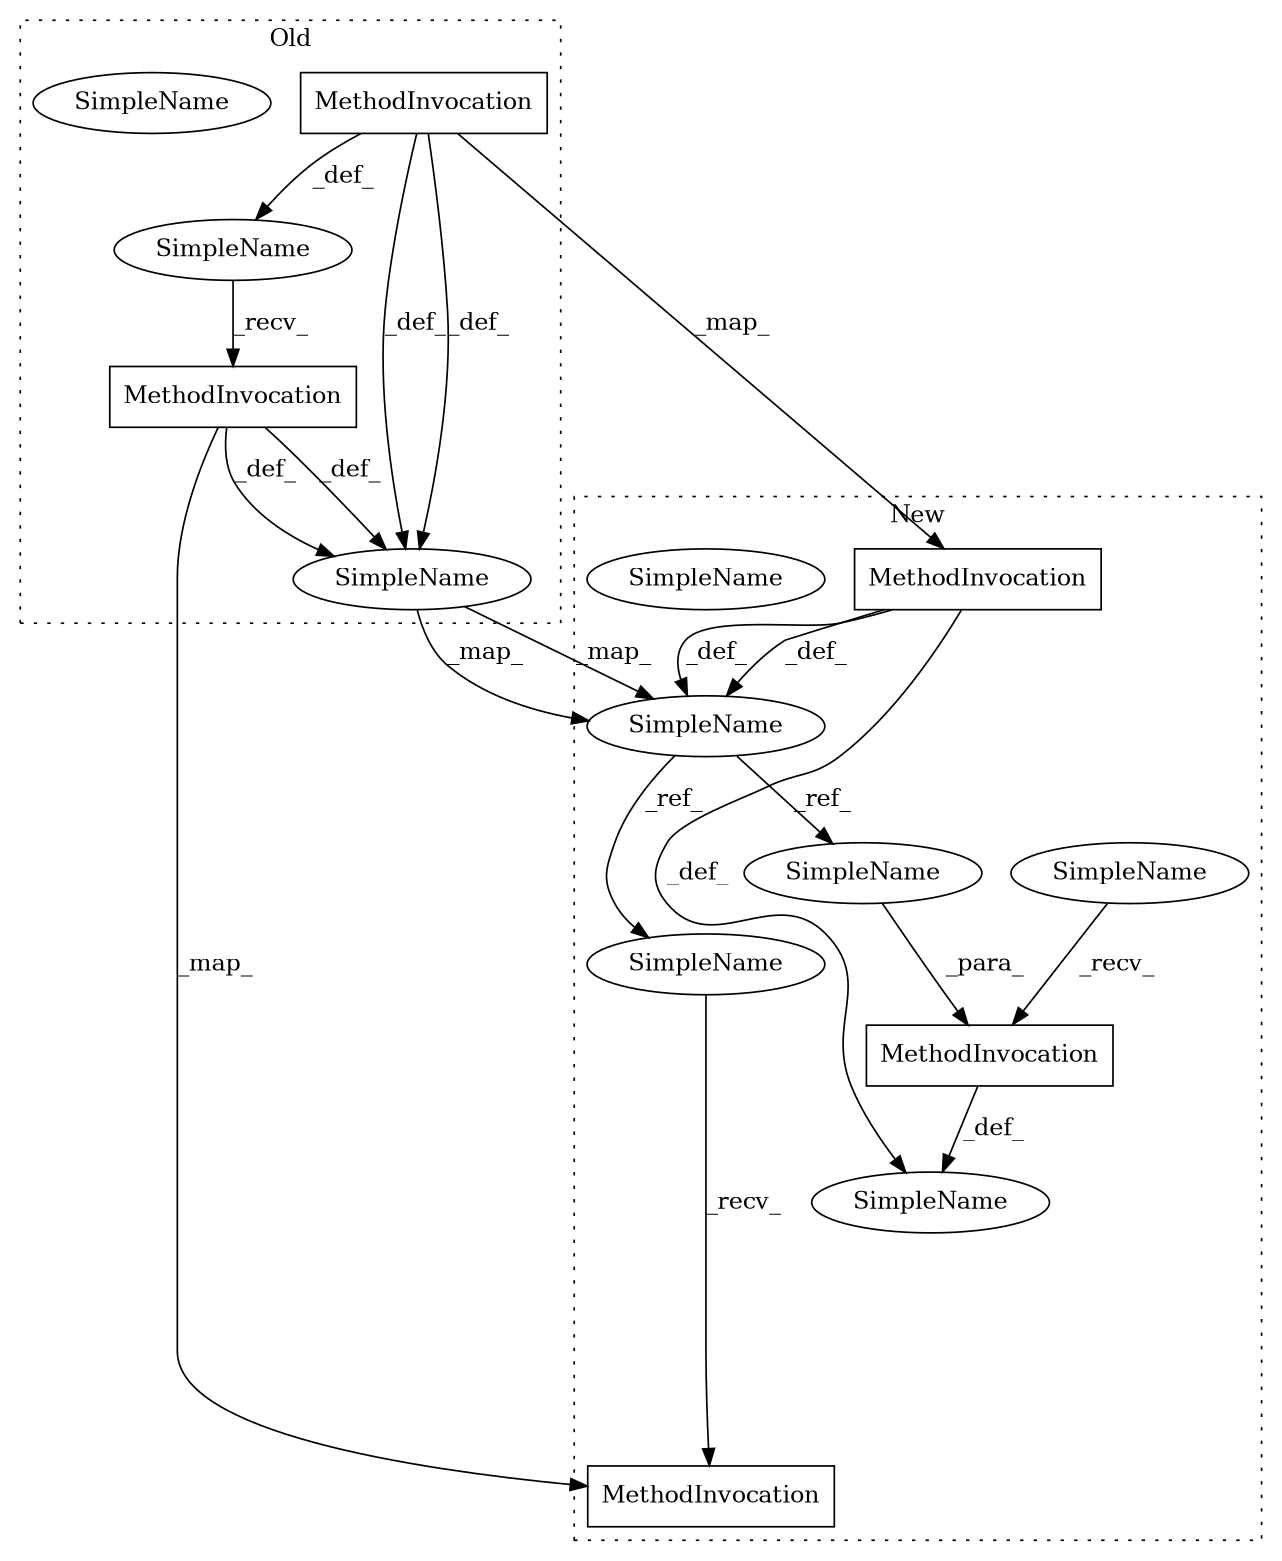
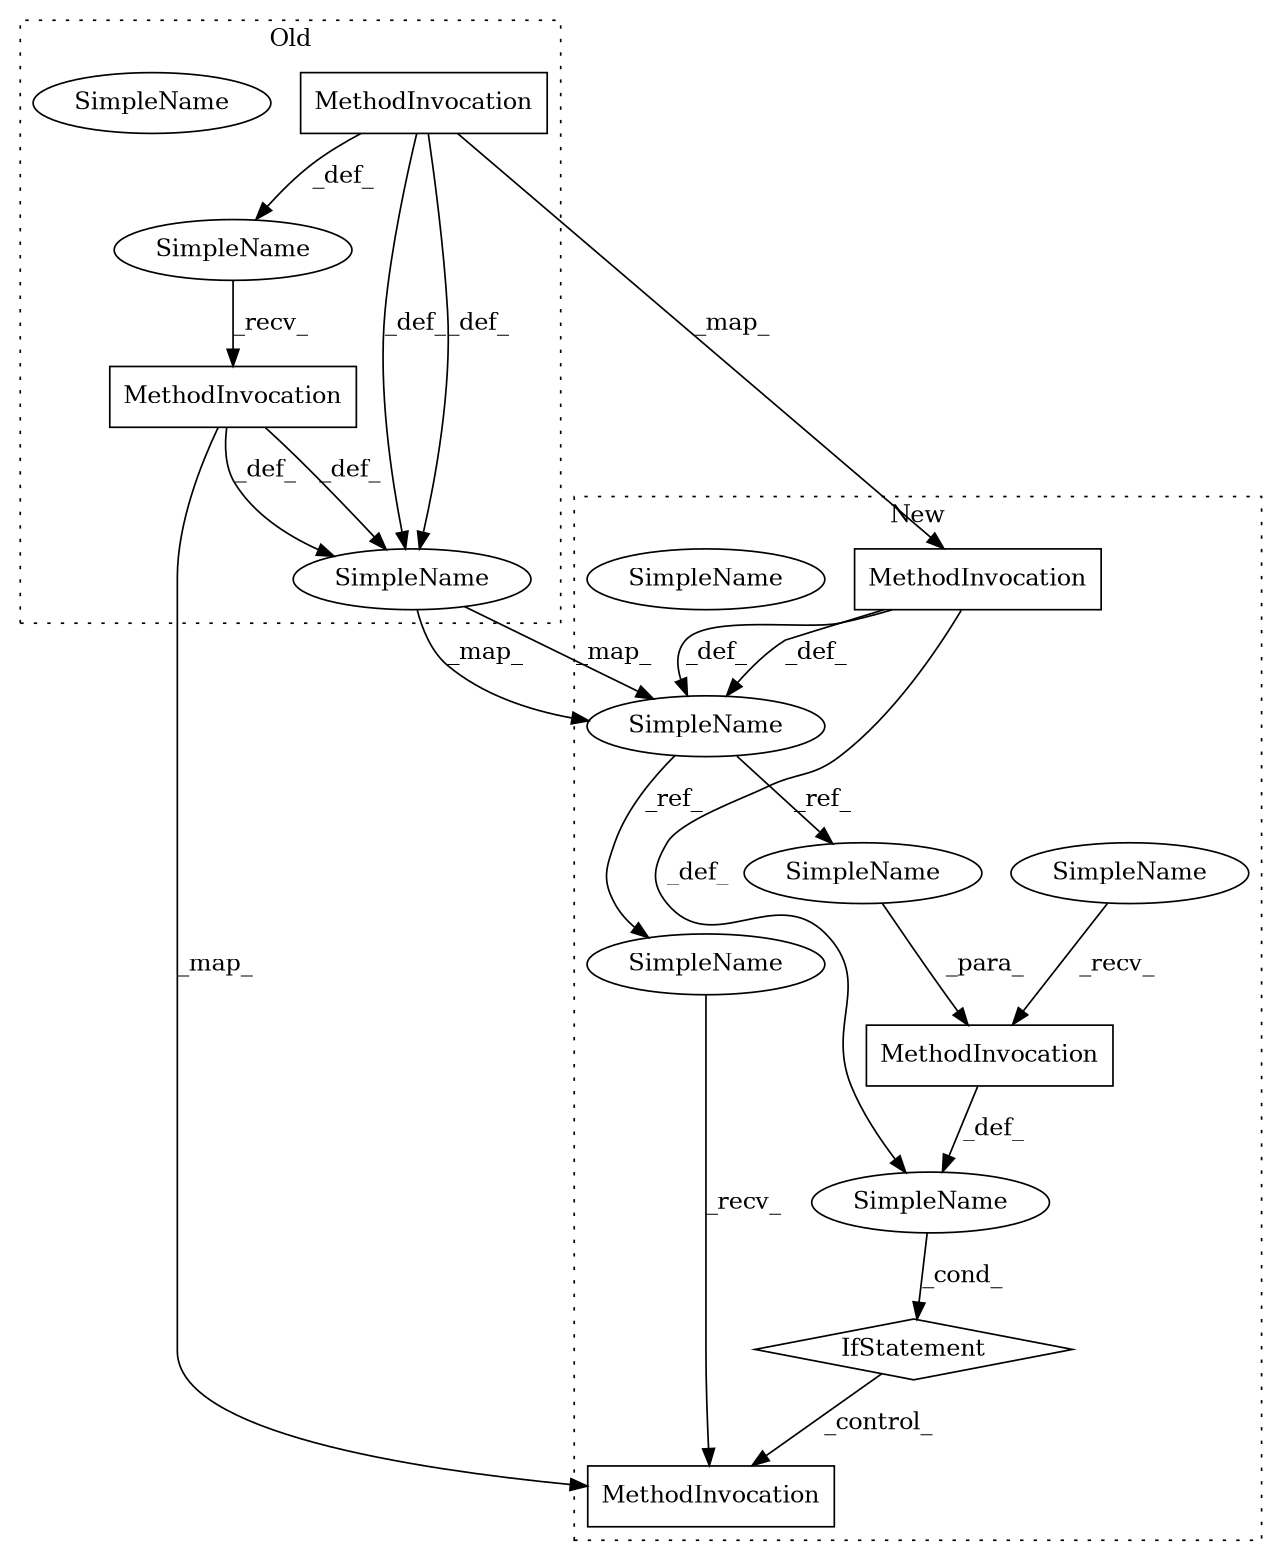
none -> (914, 1349)
